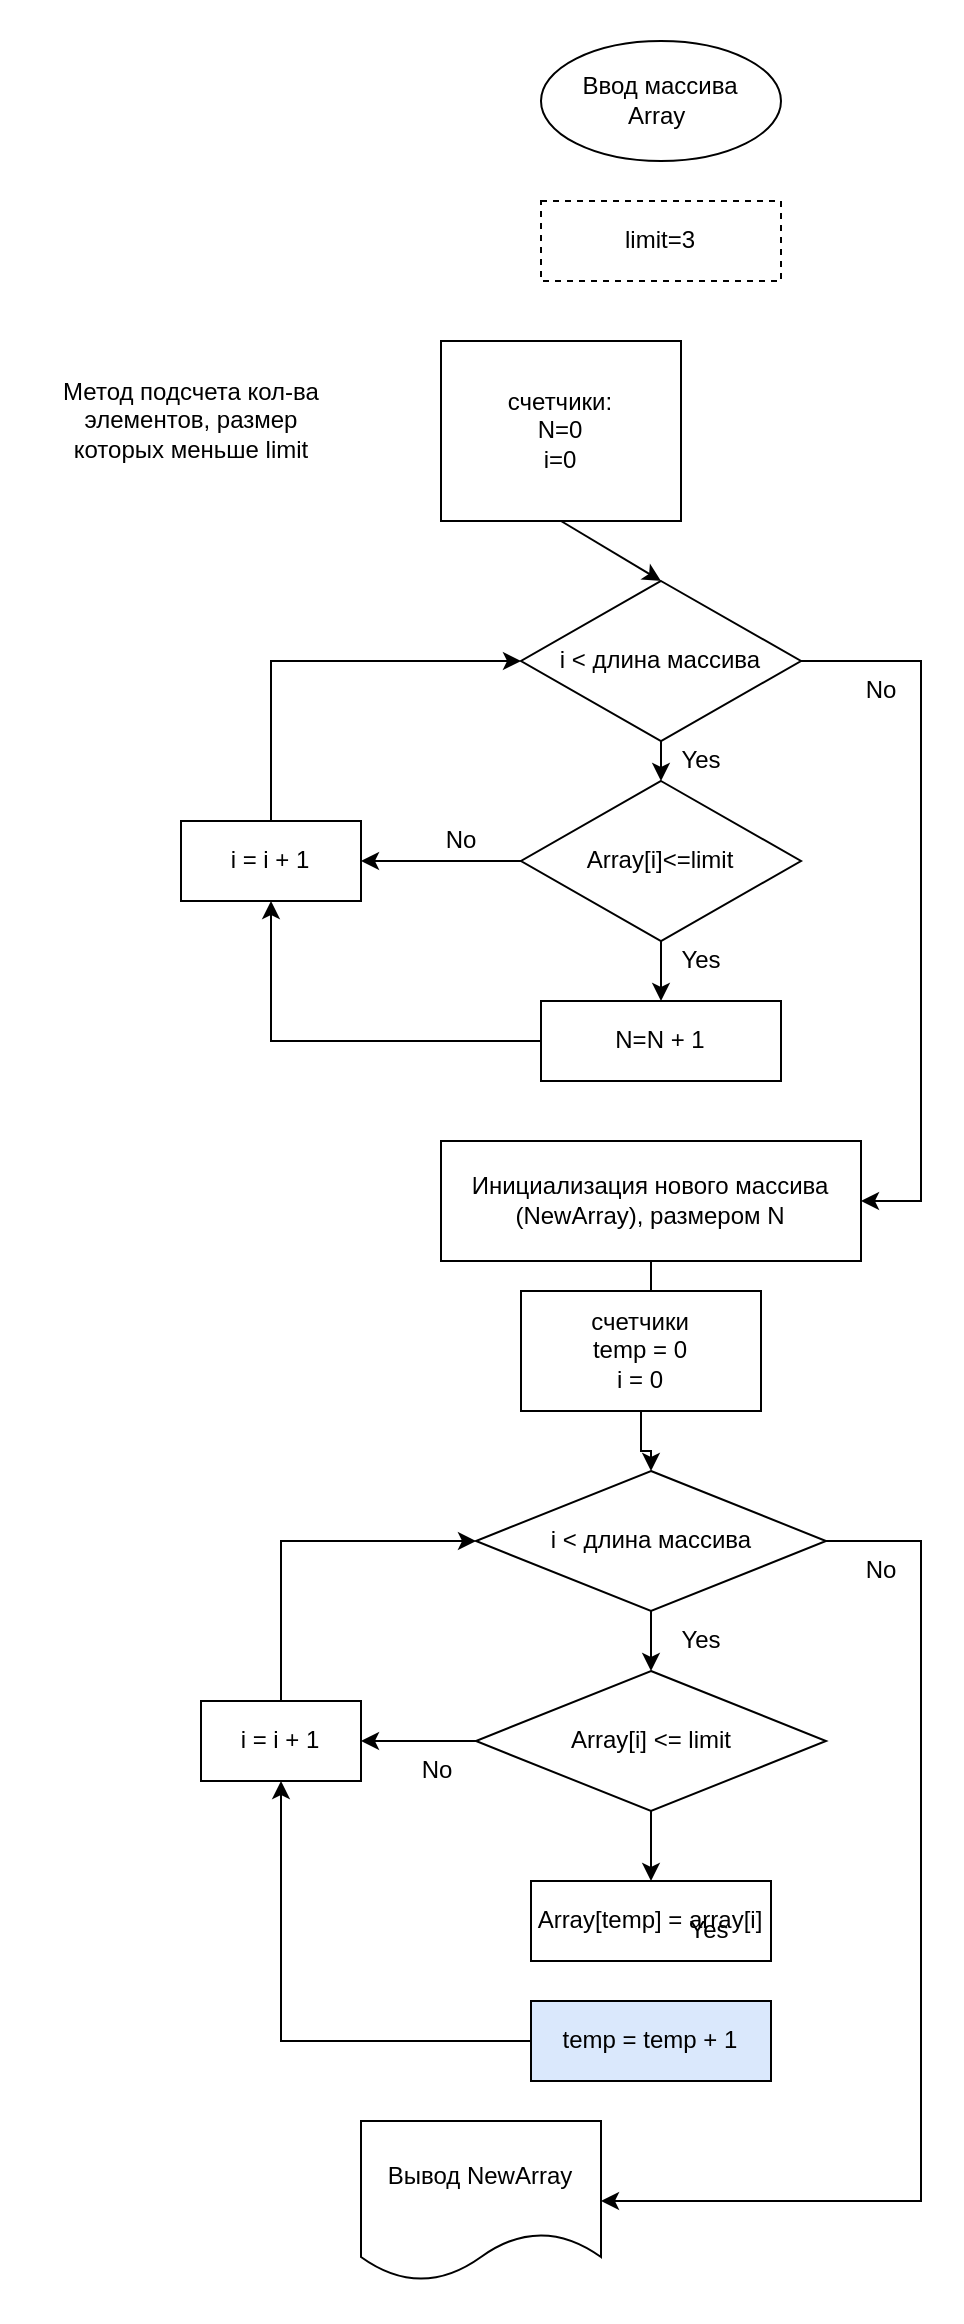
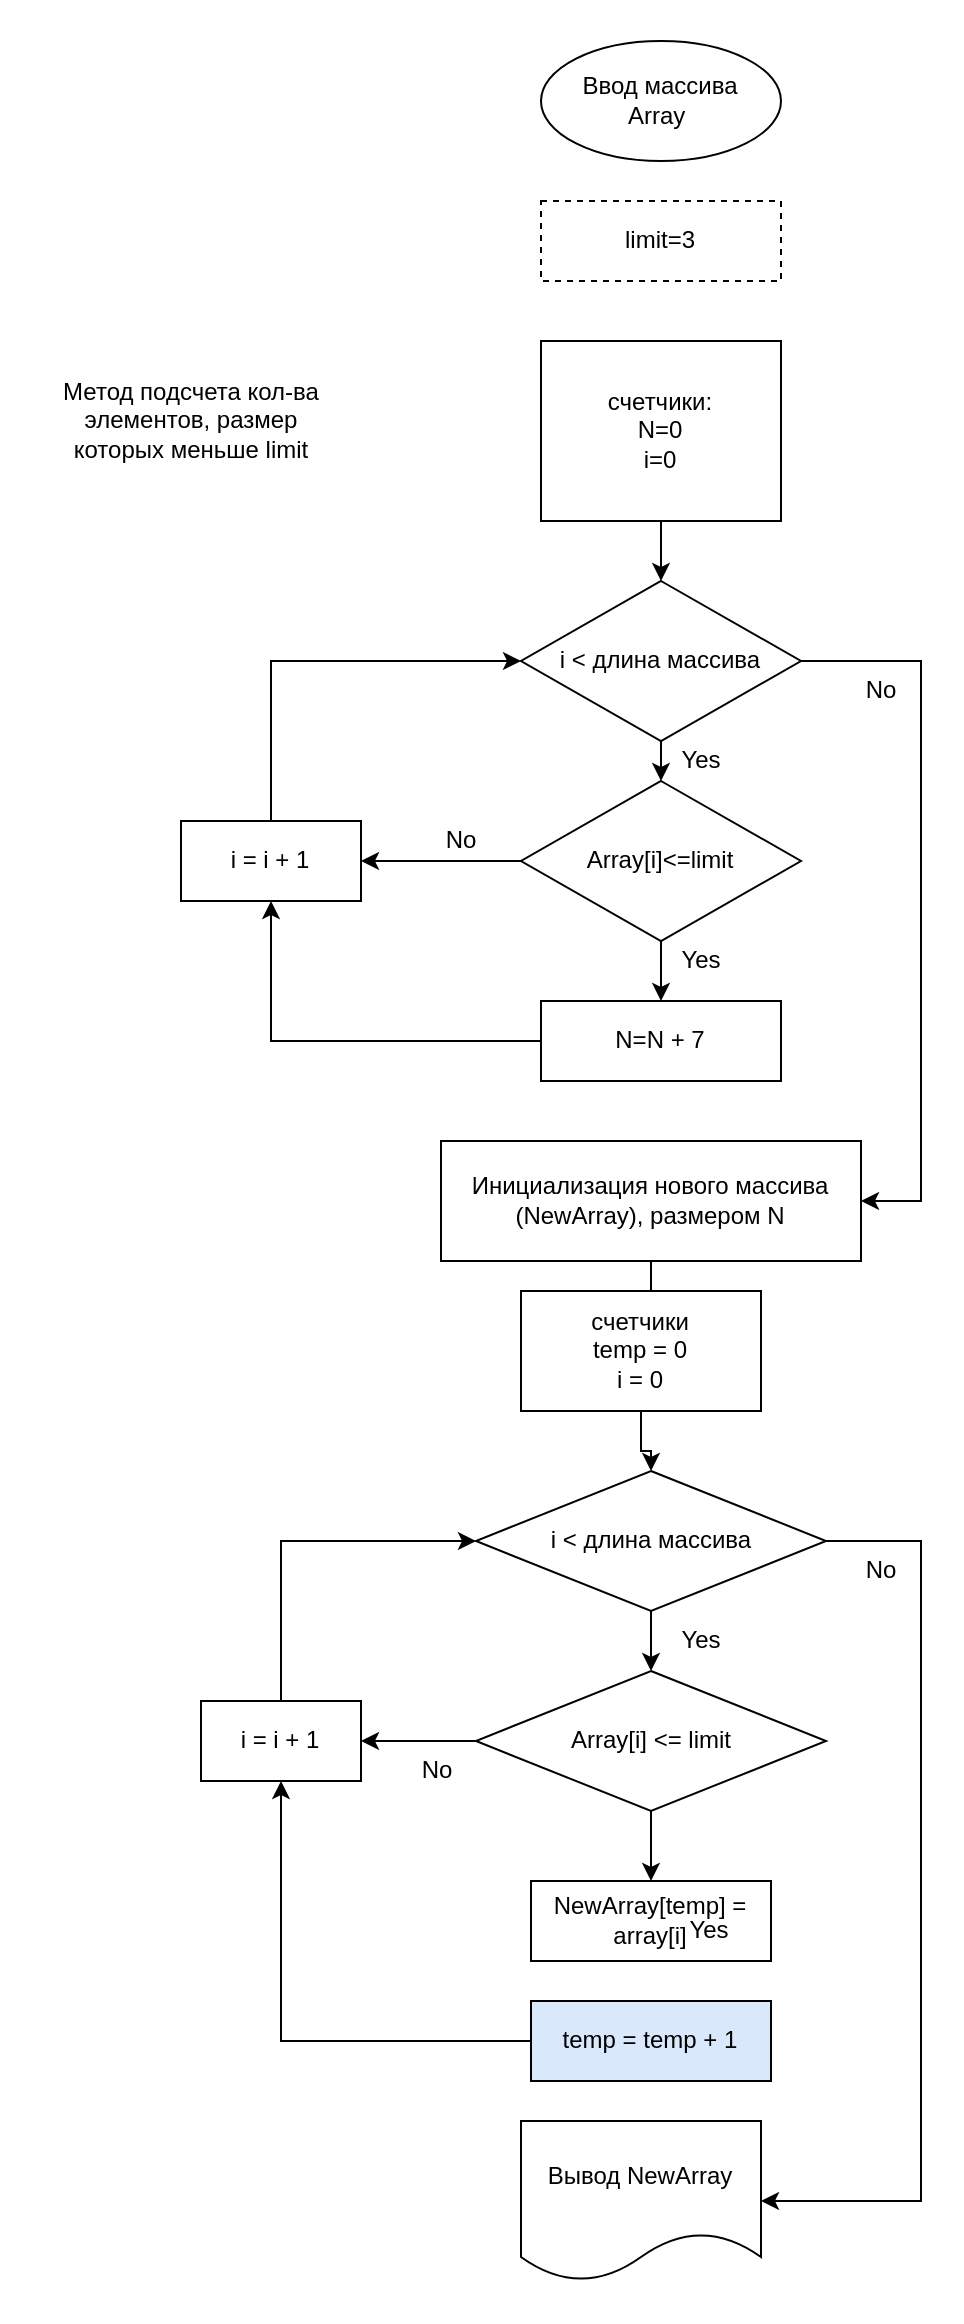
(561, 431) -> (661, 431)
(661, 1041) -> (661, 1041)
(651, 1921) -> (651, 1921)
(481, 2201) -> (641, 2201)
